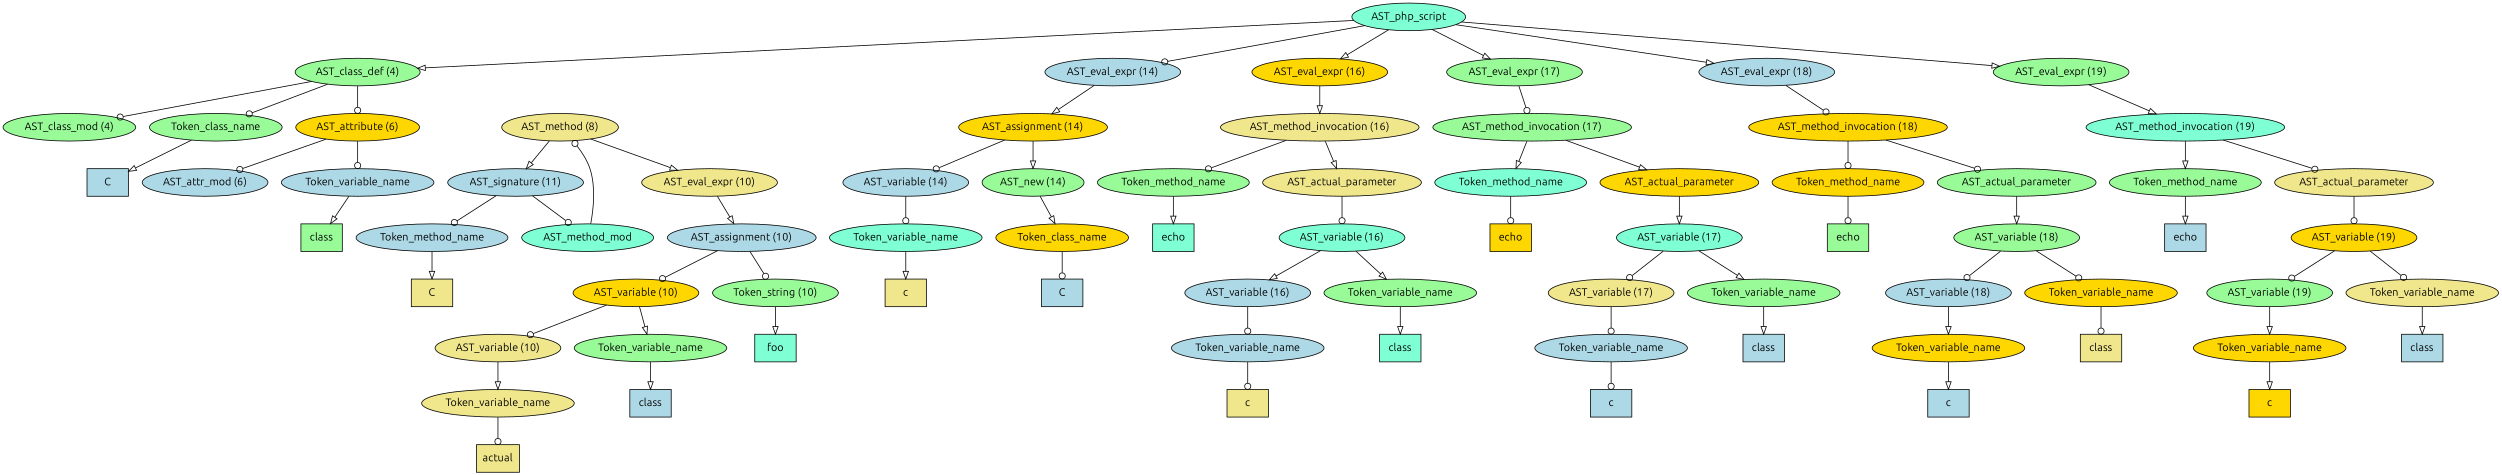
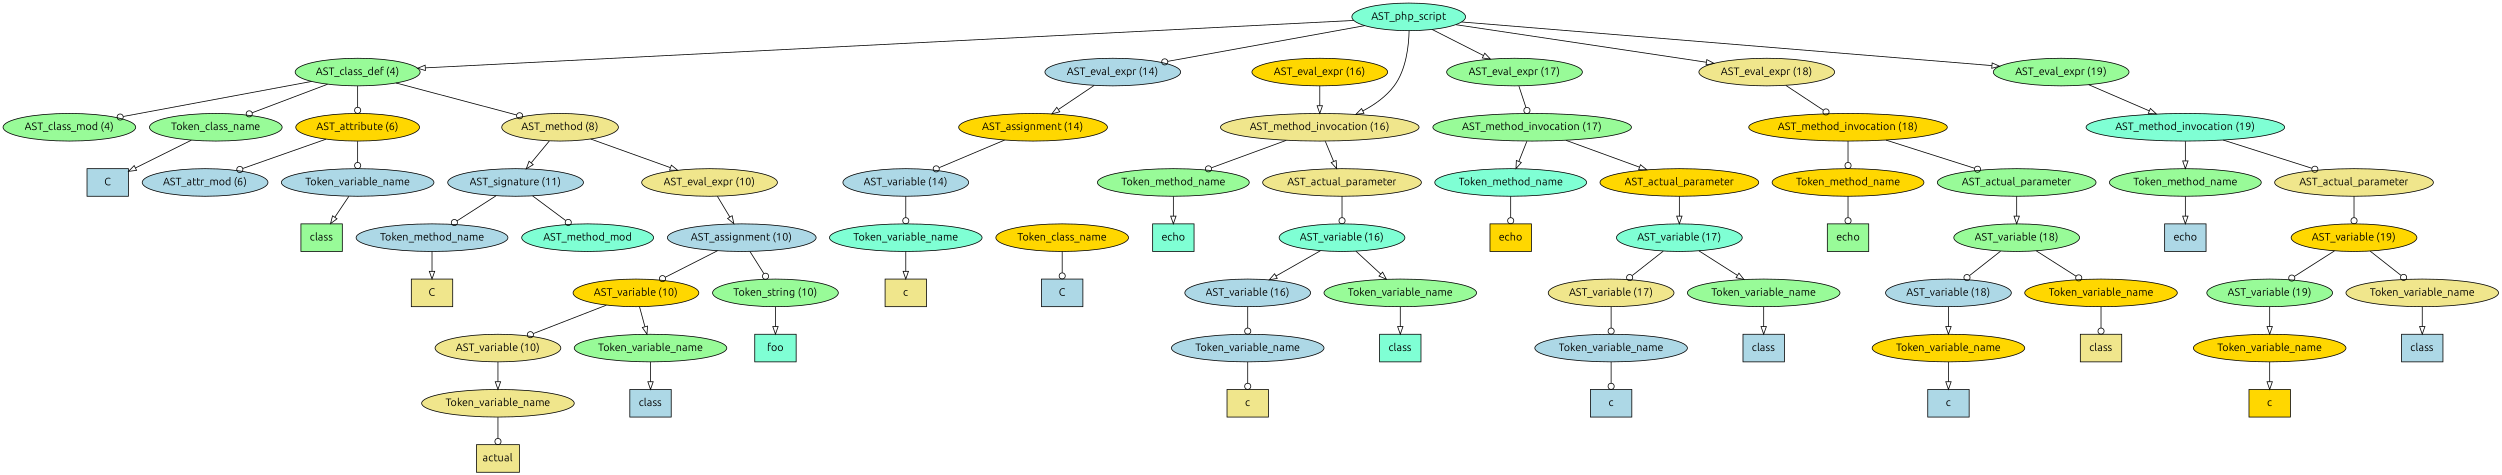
(1368, 42) -> (1399, 78)
(1767, 72) -> (1767, 72)
(1033, 182) -> none
(593, 183) -> (456, 99)
